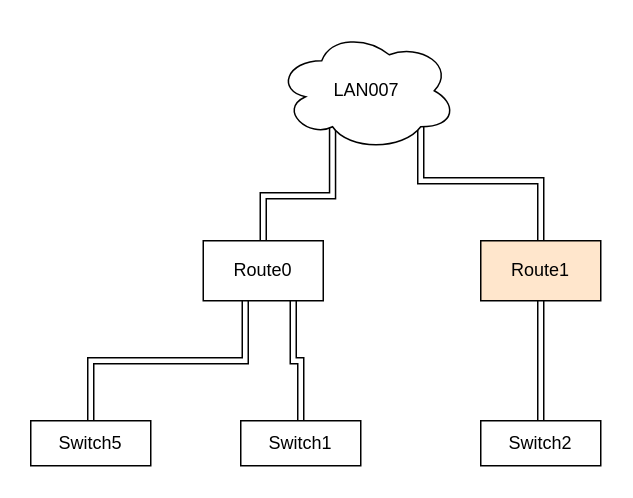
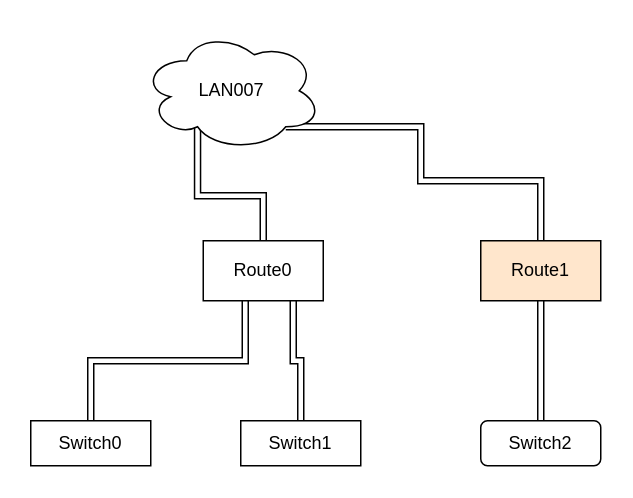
(367, 91) -> (232, 91)
(91, 443) -> (91, 443)
(541, 443) -> (541, 443)
